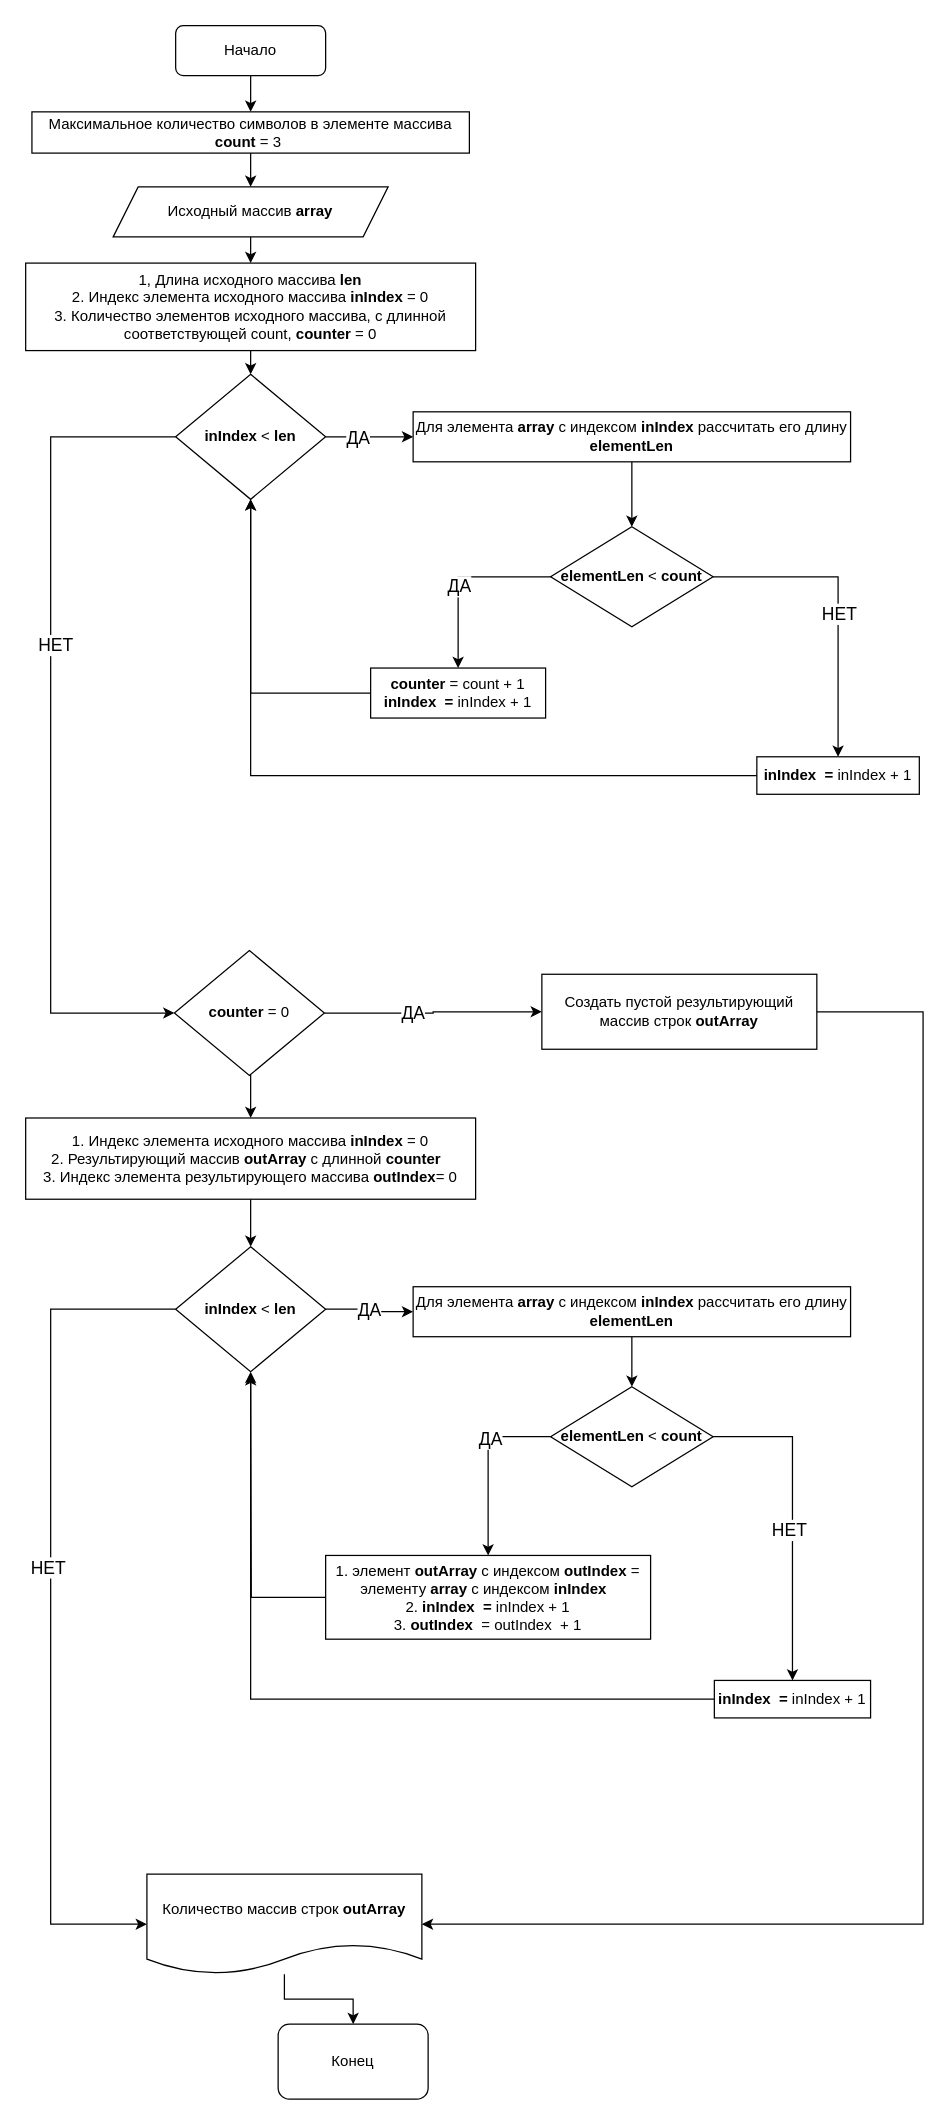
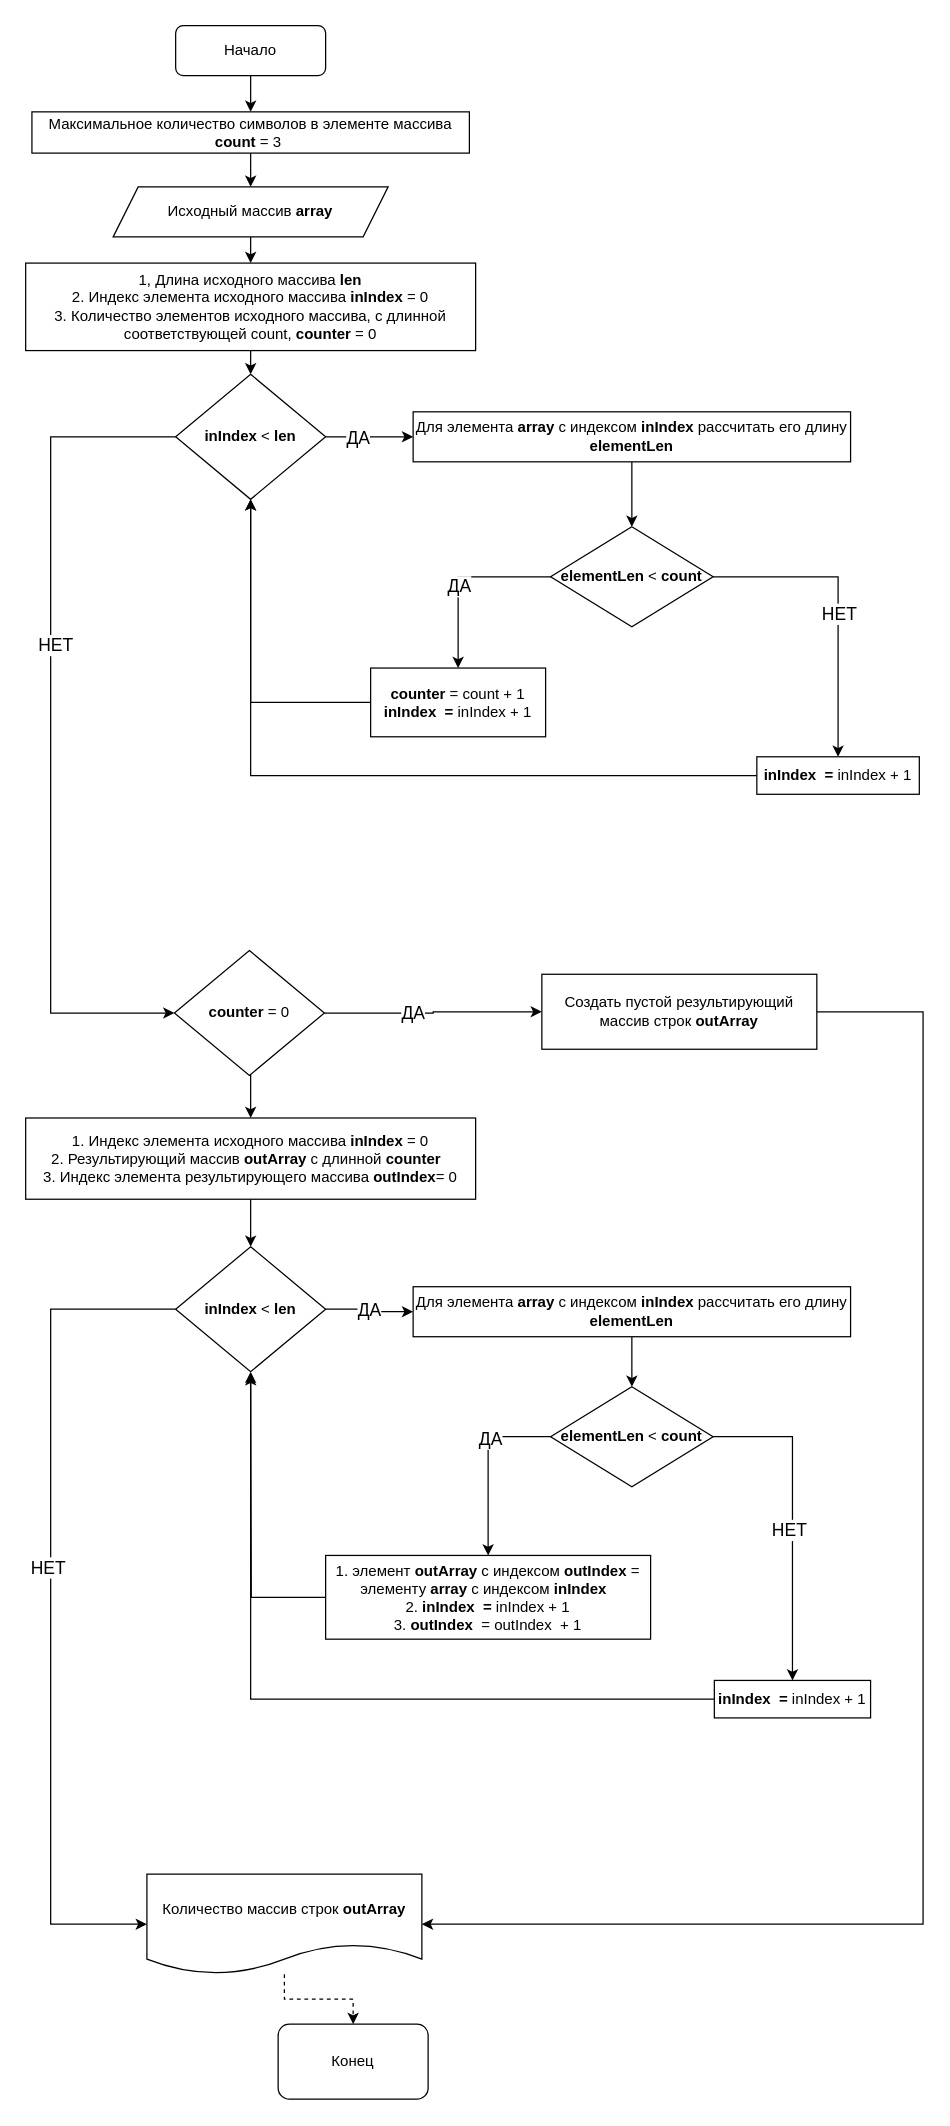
(458, 693) -> (458, 703)
(316, 1999) -> (316, 1999)
